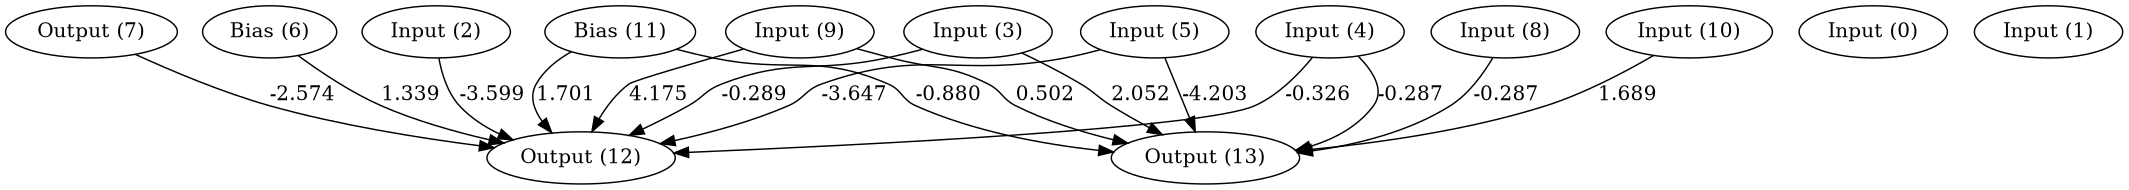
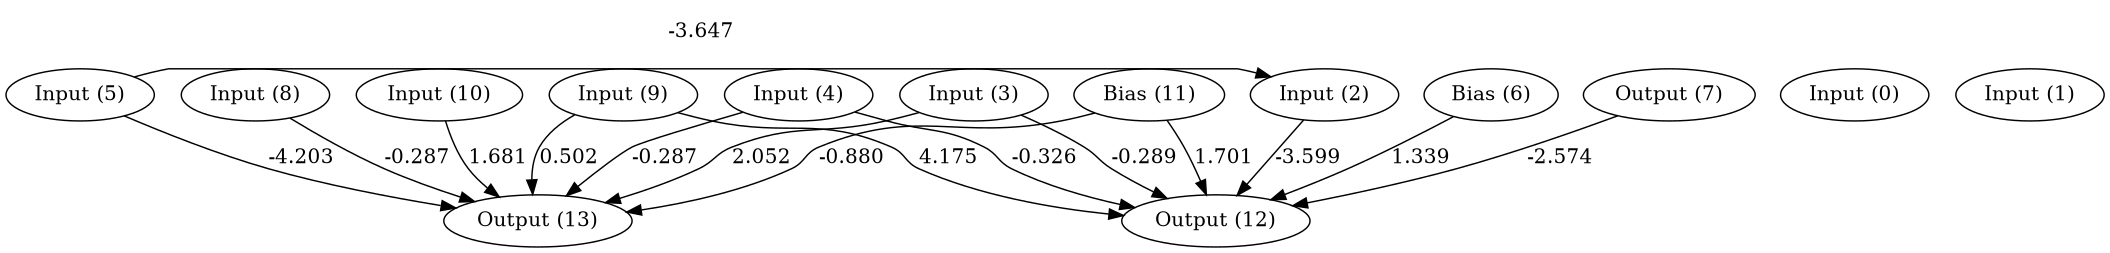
(881, 69) -> (695, 69)
(1628, 95) -> (498, 158)
